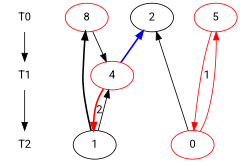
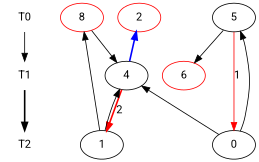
(152, 18) -> (139, 18)
(216, 18) -> (234, 18)
(112, 76) -> (127, 76)
none -> (184, 76)
(174, 85) -> (184, 112)
(83, 86) -> (93, 85)
(213, 87) -> (249, 85)
(25, 106) -> (25, 106)
(193, 145) -> (234, 145)
